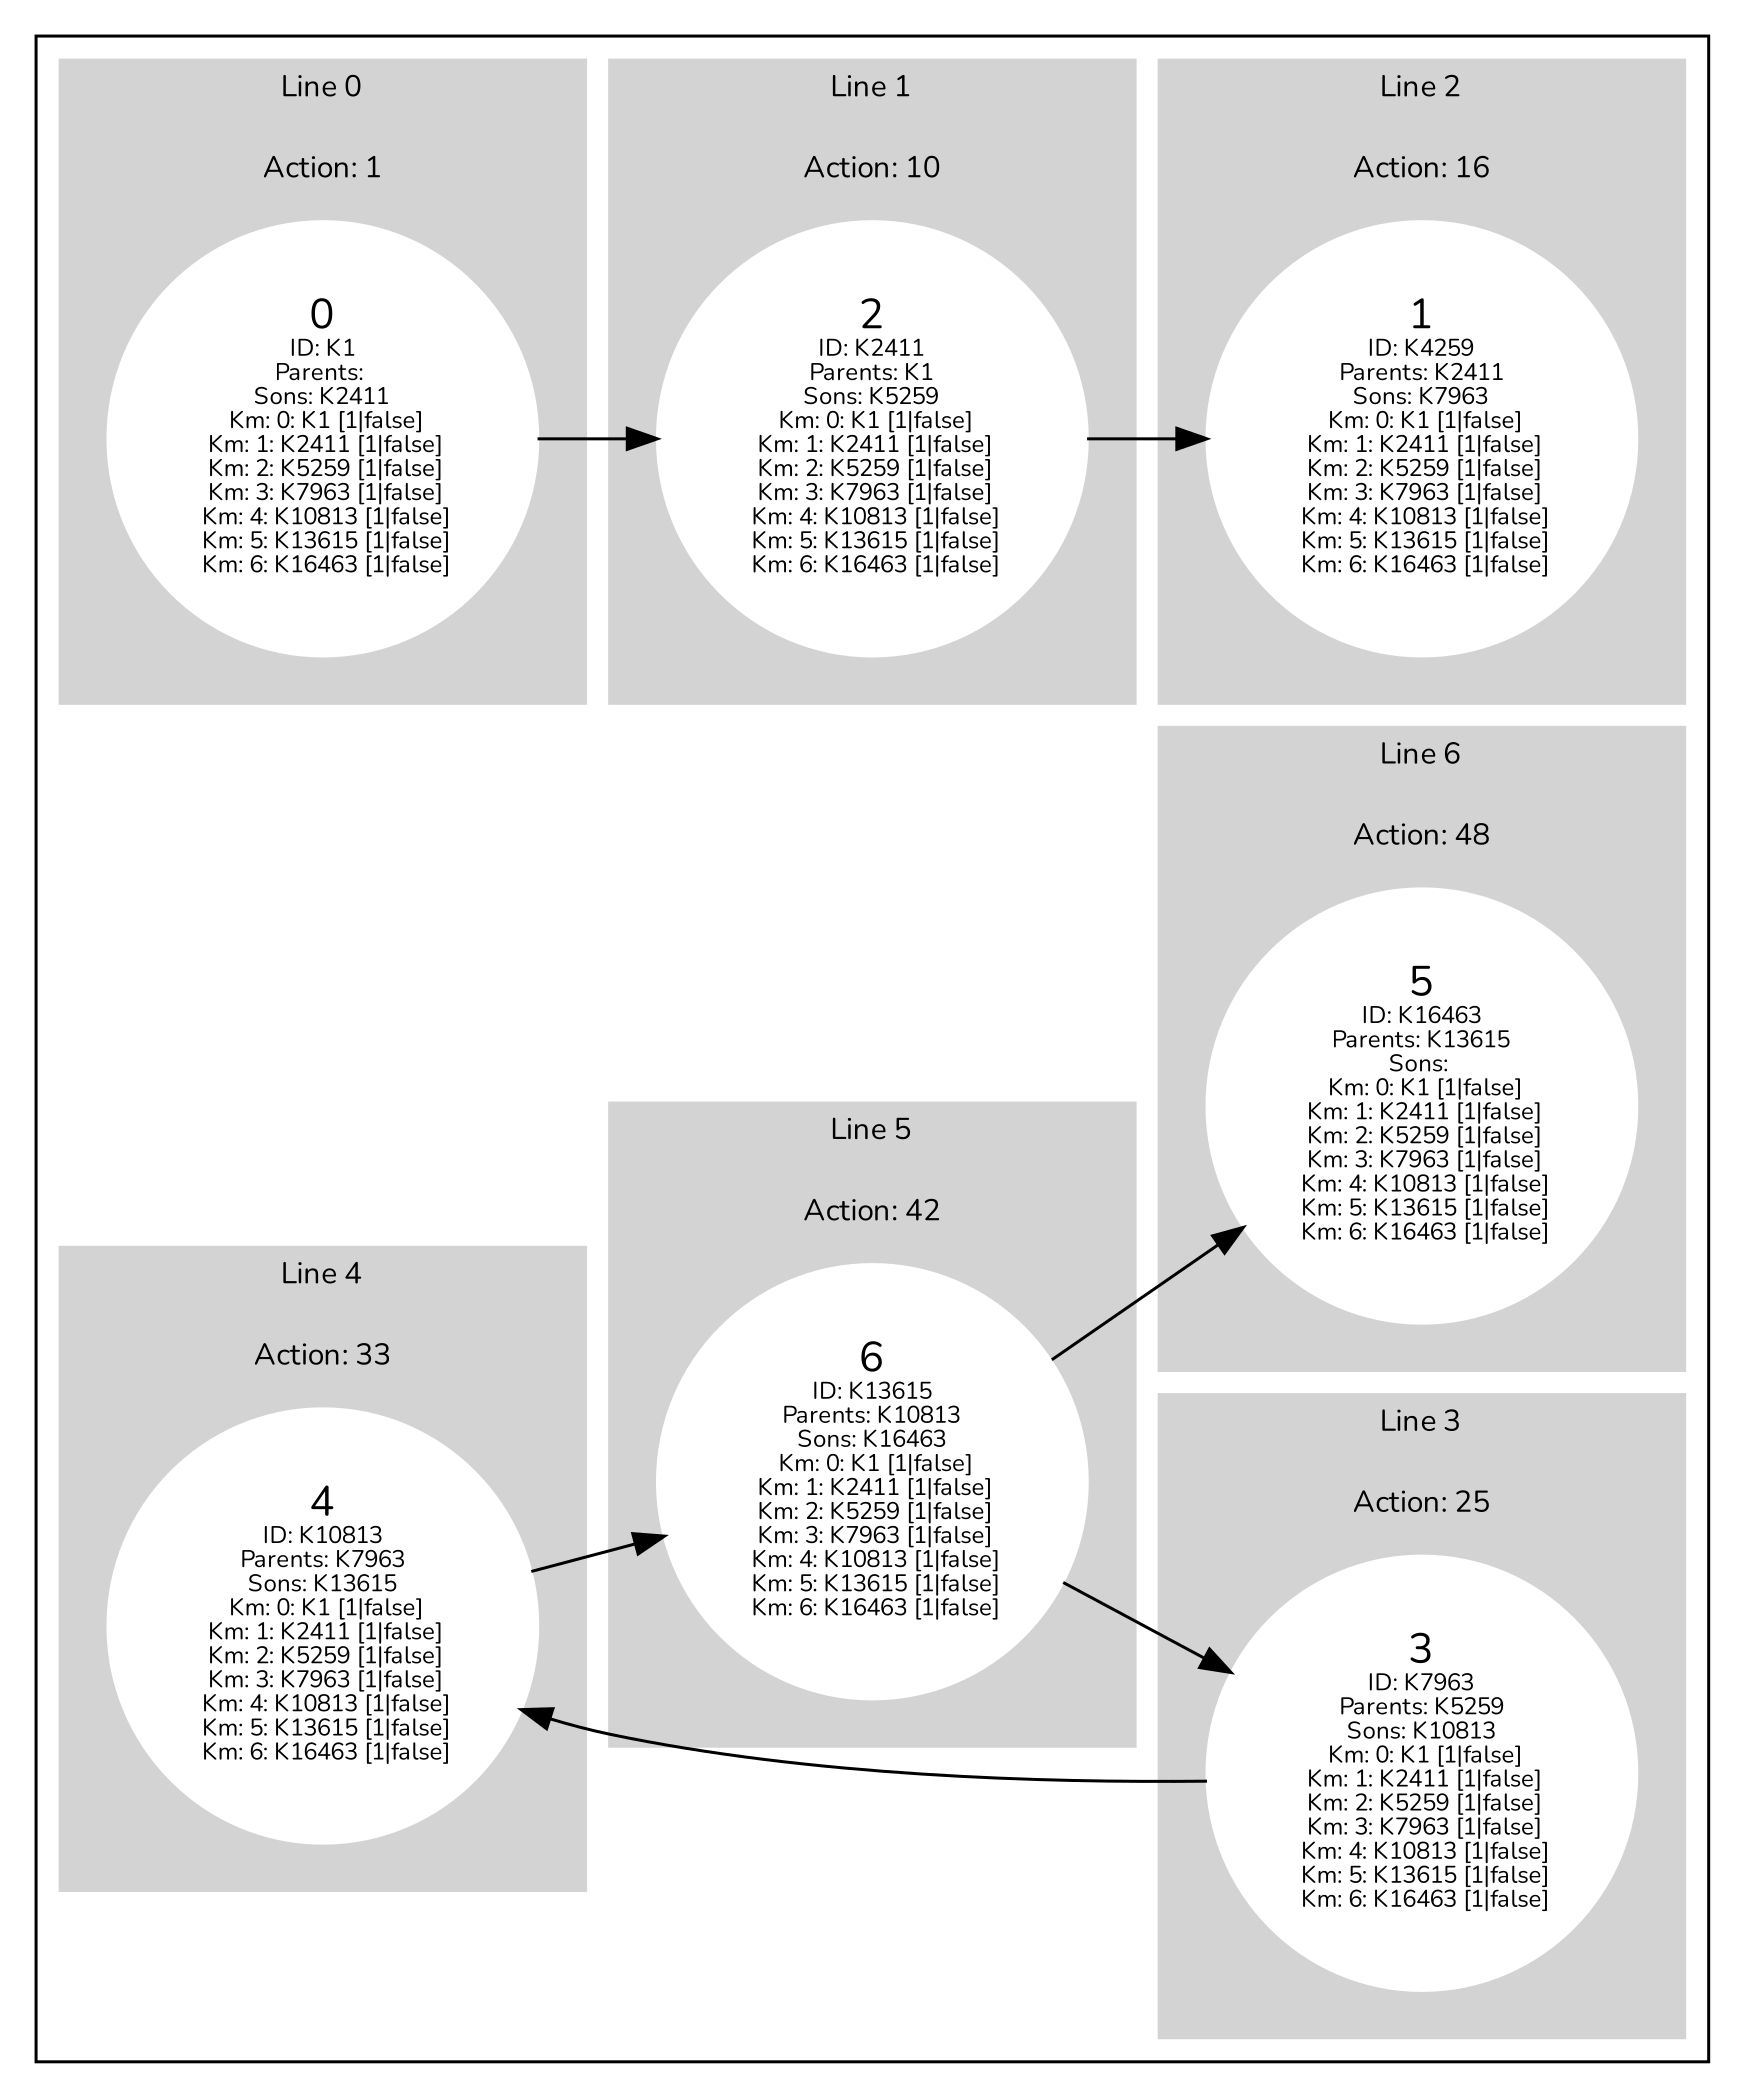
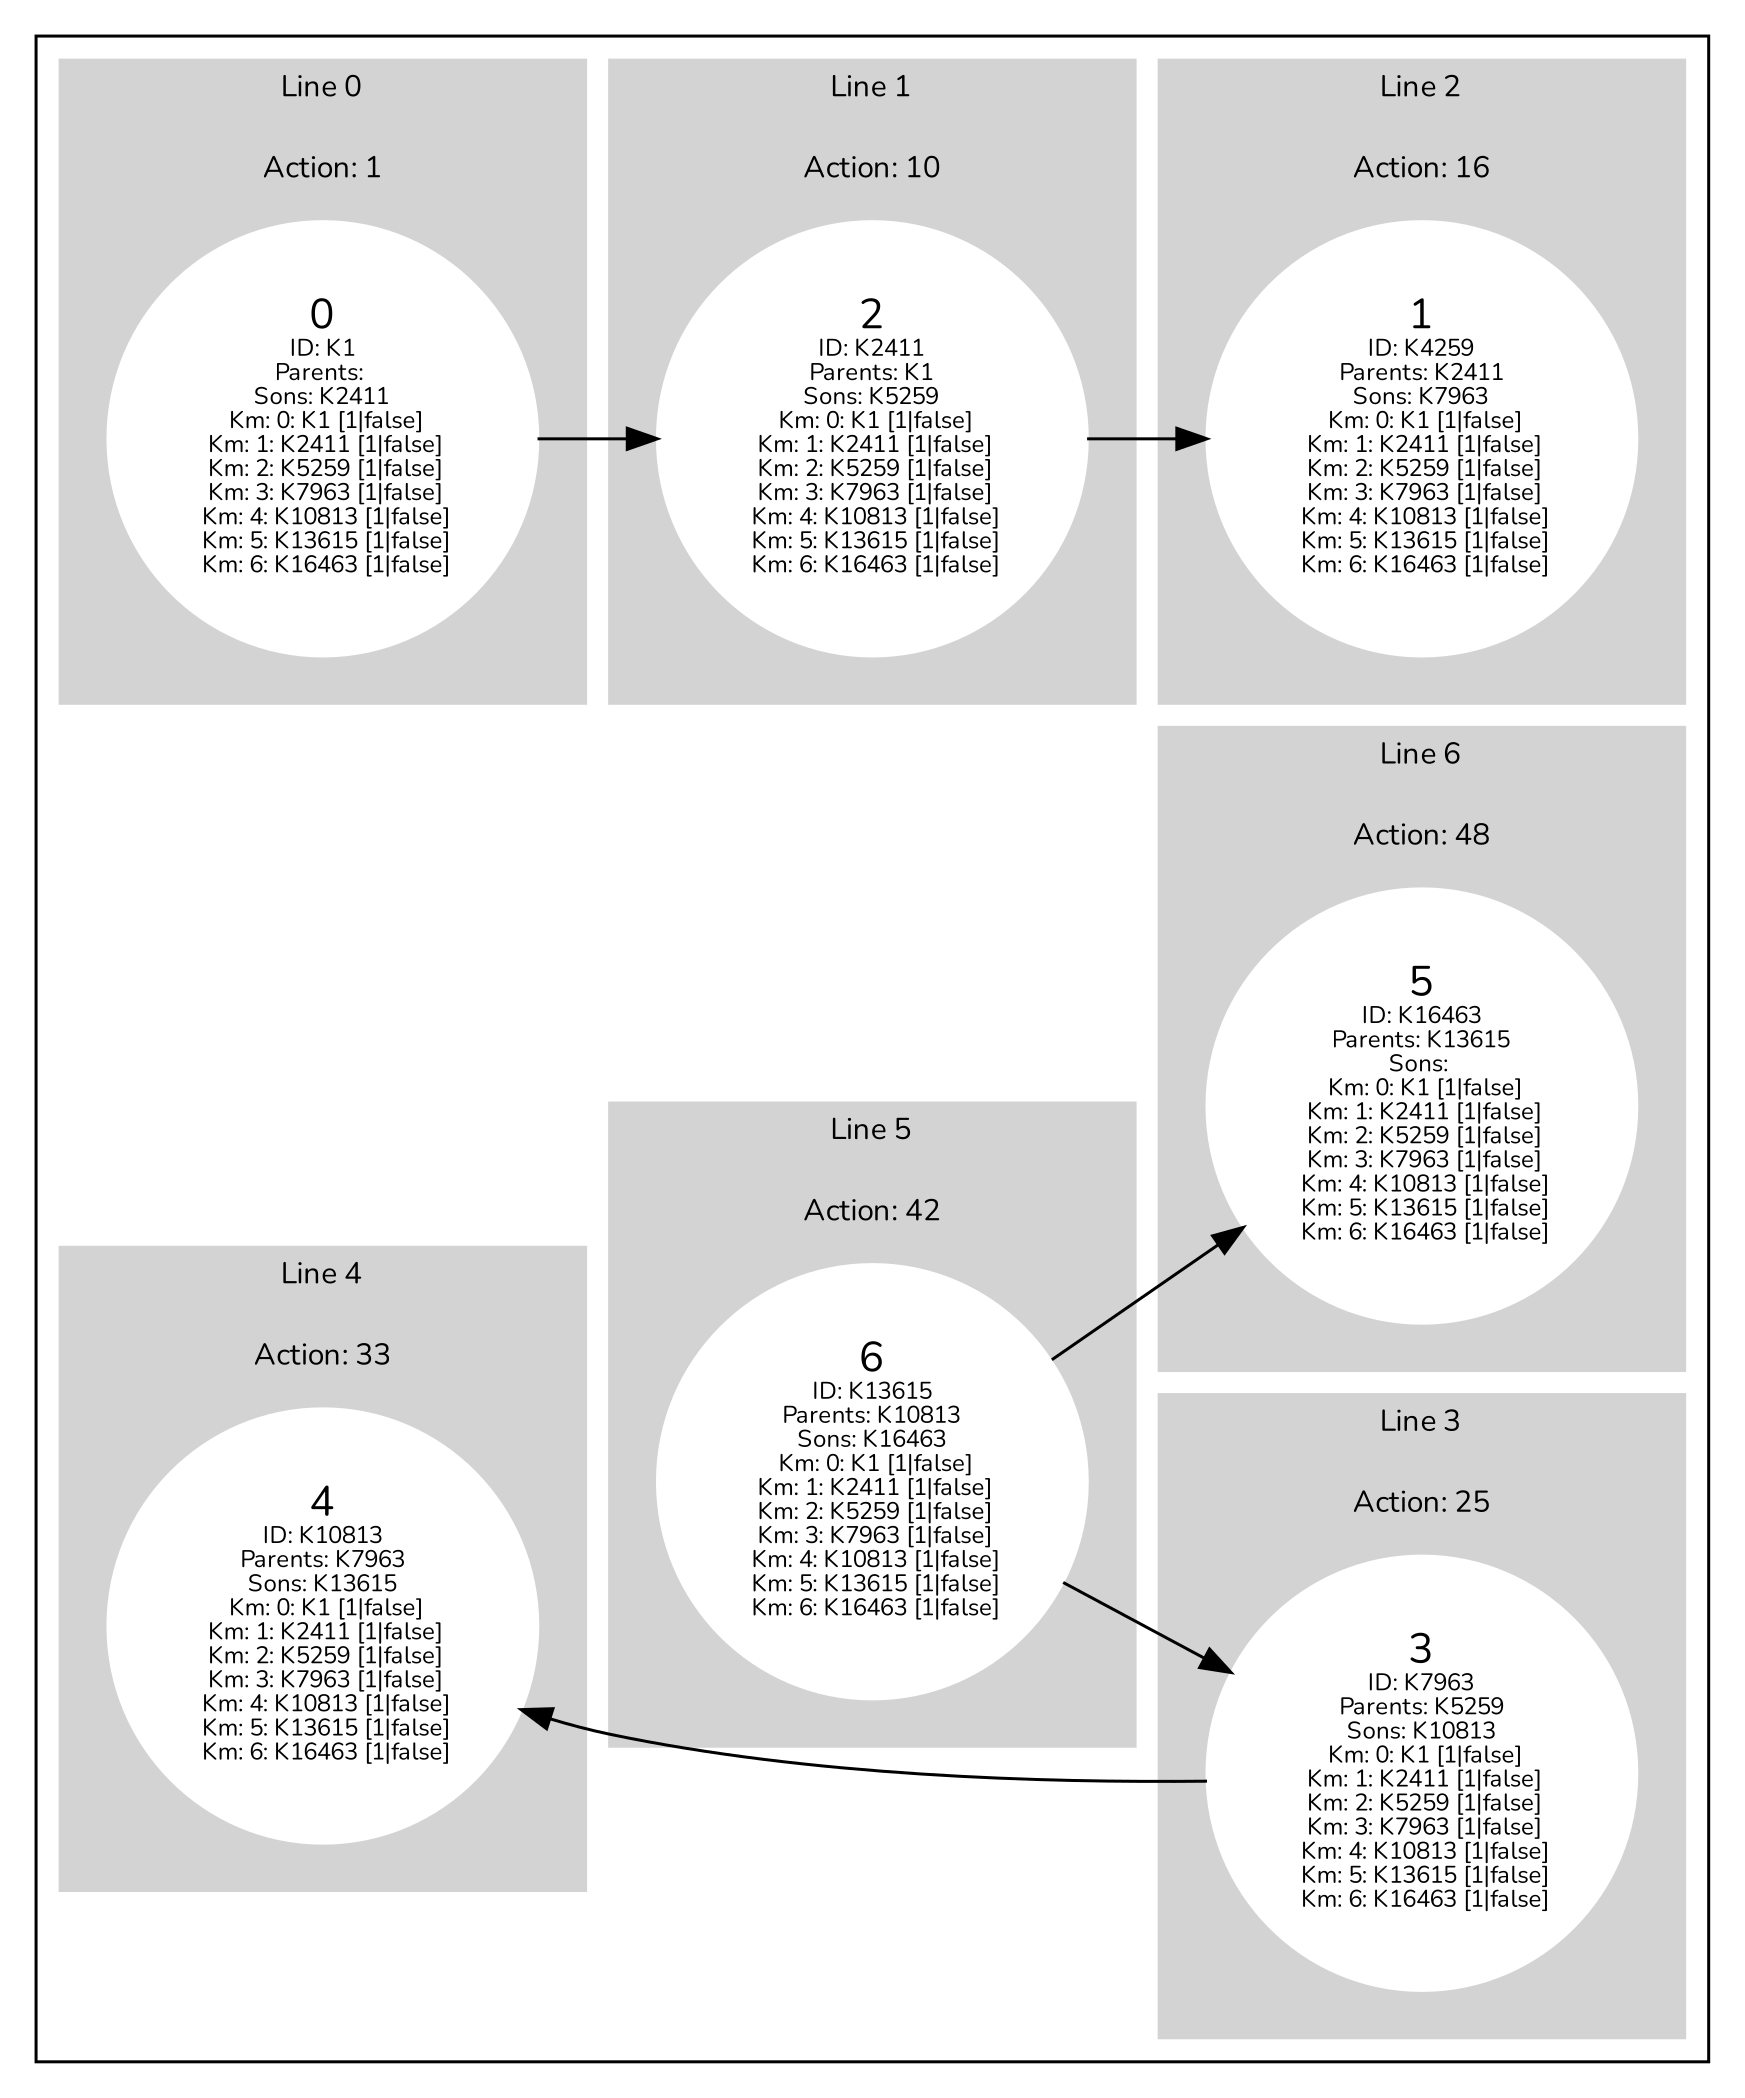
(583, 1558) -> none
